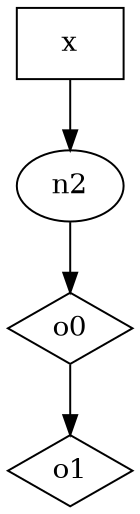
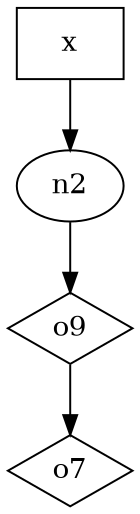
(70, 328) -> (70, 328)
(70, 471) -> (70, 471)
